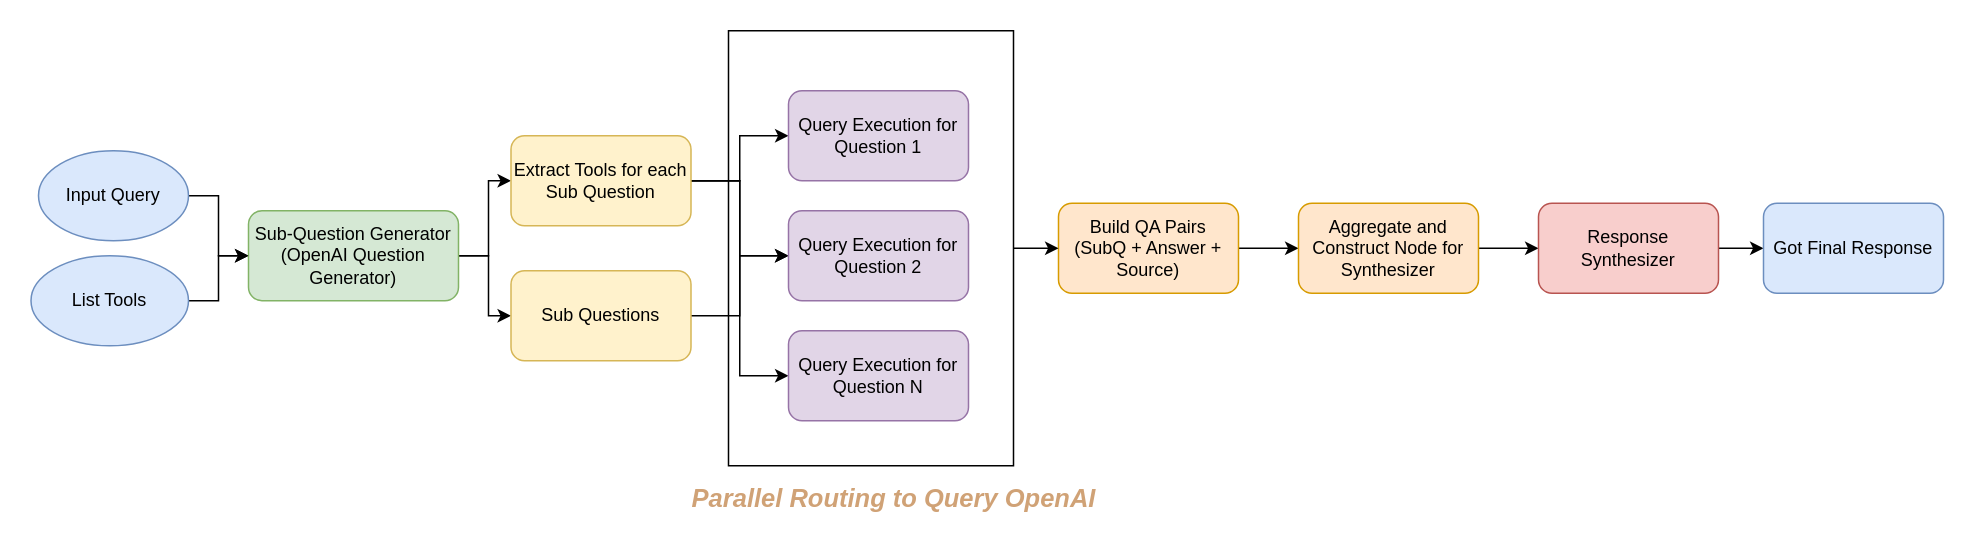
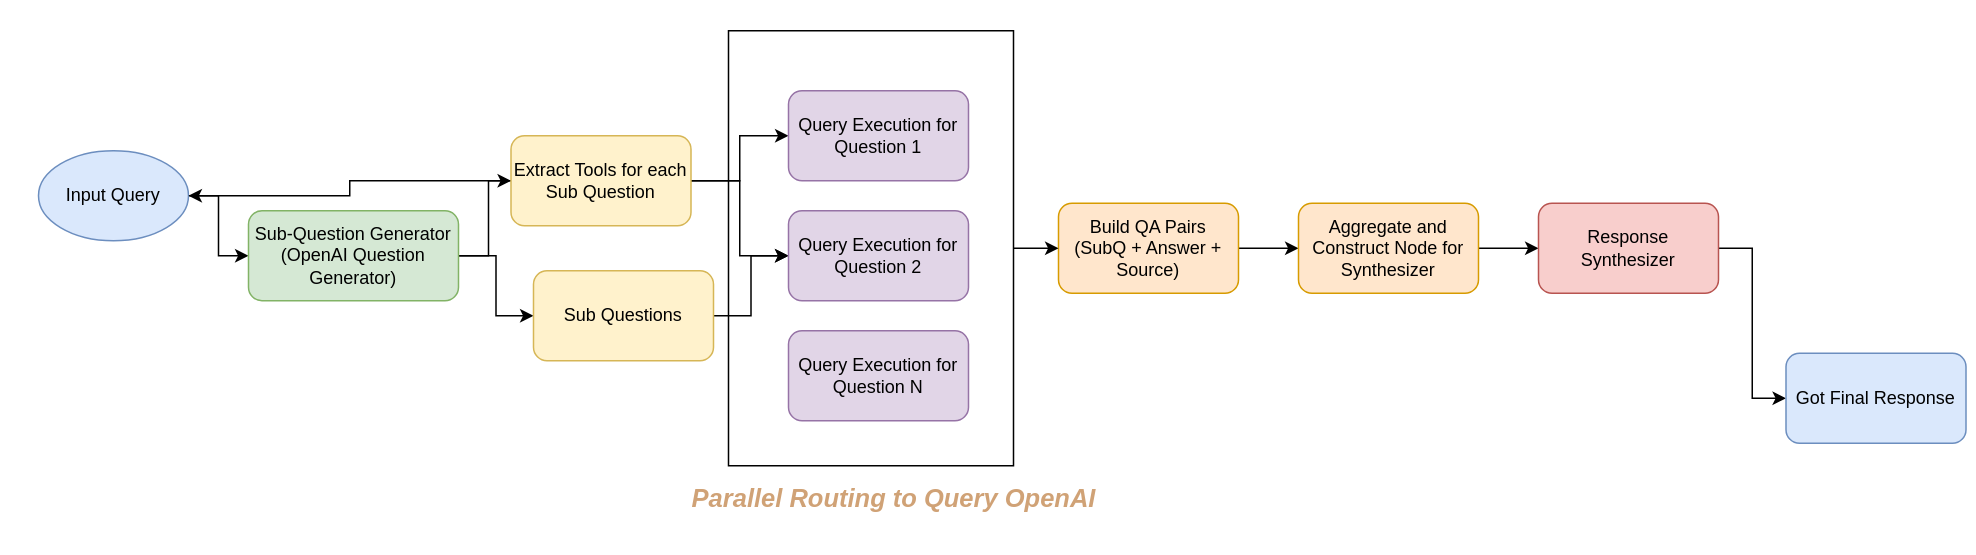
(1853, 248) -> (1876, 398)
(218, 295) -> none
(110, 301) -> none
(601, 316) -> (623, 316)
(740, 366) -> (350, 185)
